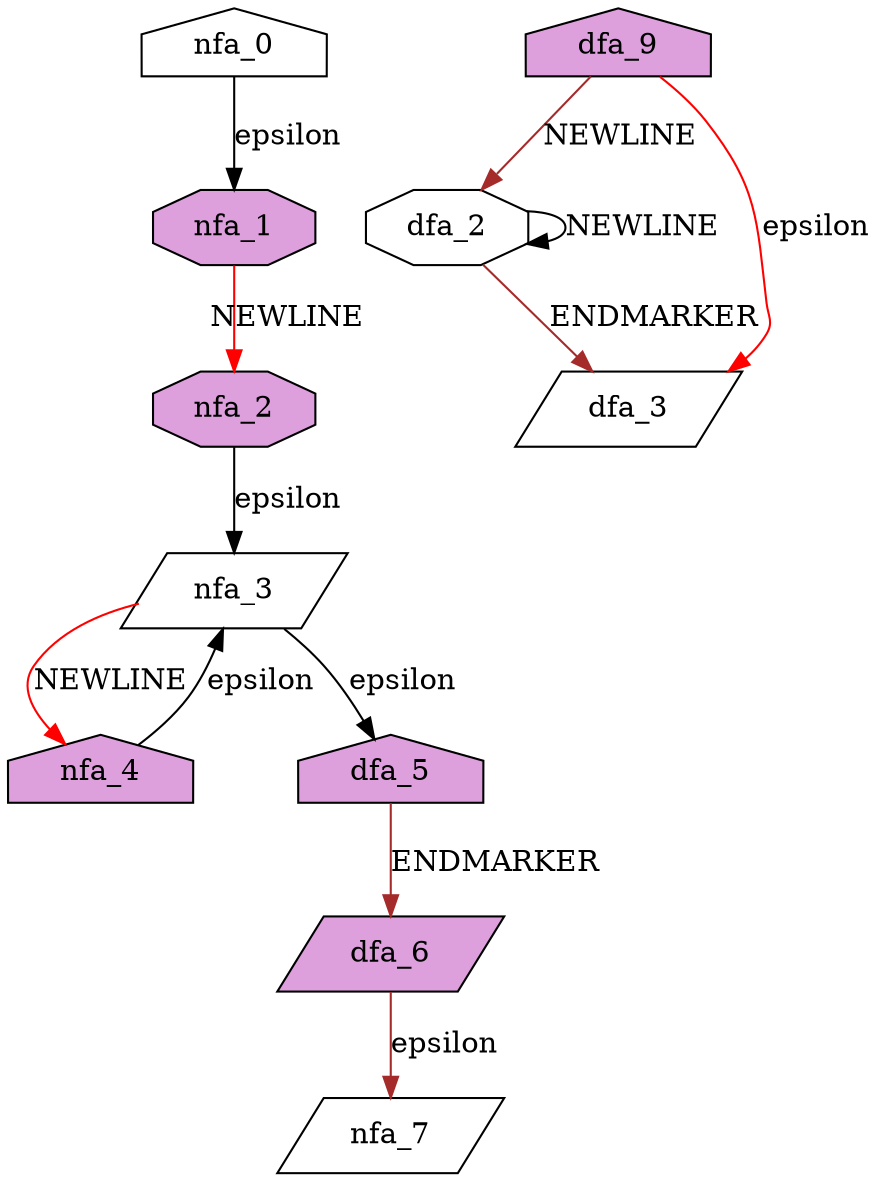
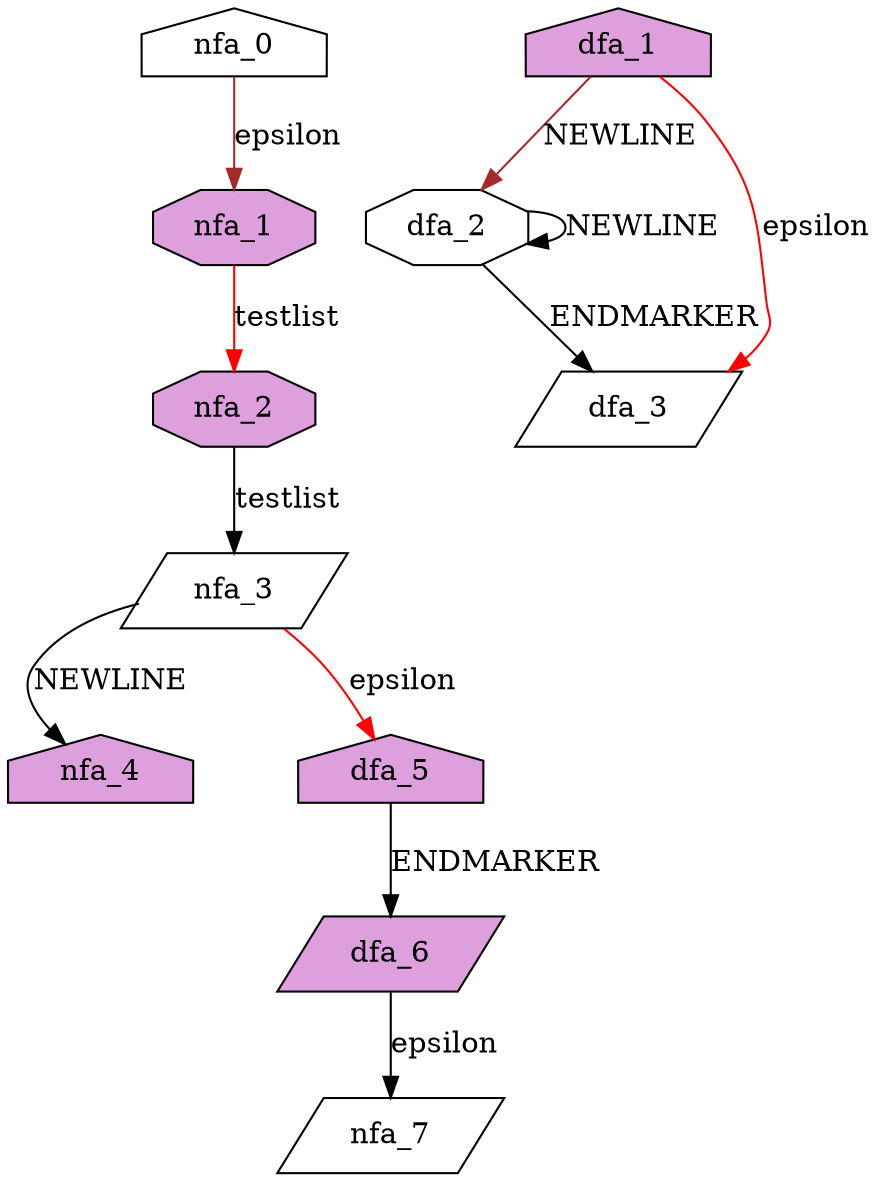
(618, 46) -> (618, 46)
(234, 123) -> (234, 123)
(530, 311) -> (530, 311)
(287, 318) -> (287, 318)
(288, 500) -> (288, 500)
(52, 646) -> (52, 646)
(328, 671) -> (328, 671)
(184, 702) -> none
(391, 849) -> (391, 849)
(391, 1034) -> (391, 1034)
